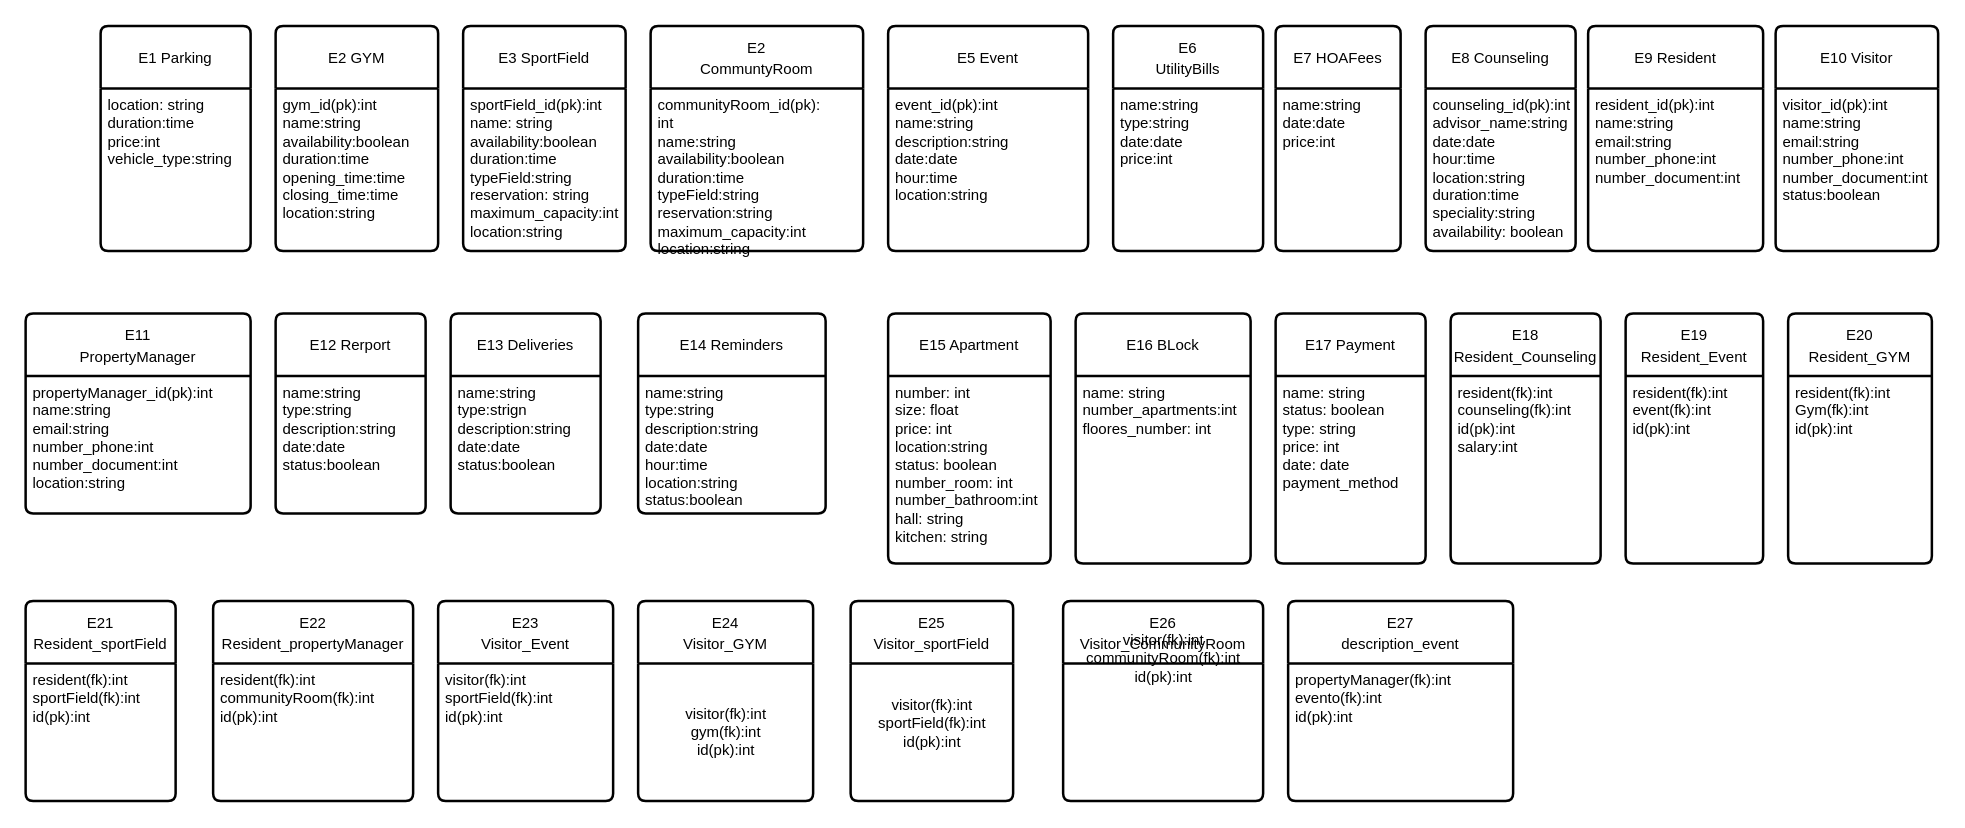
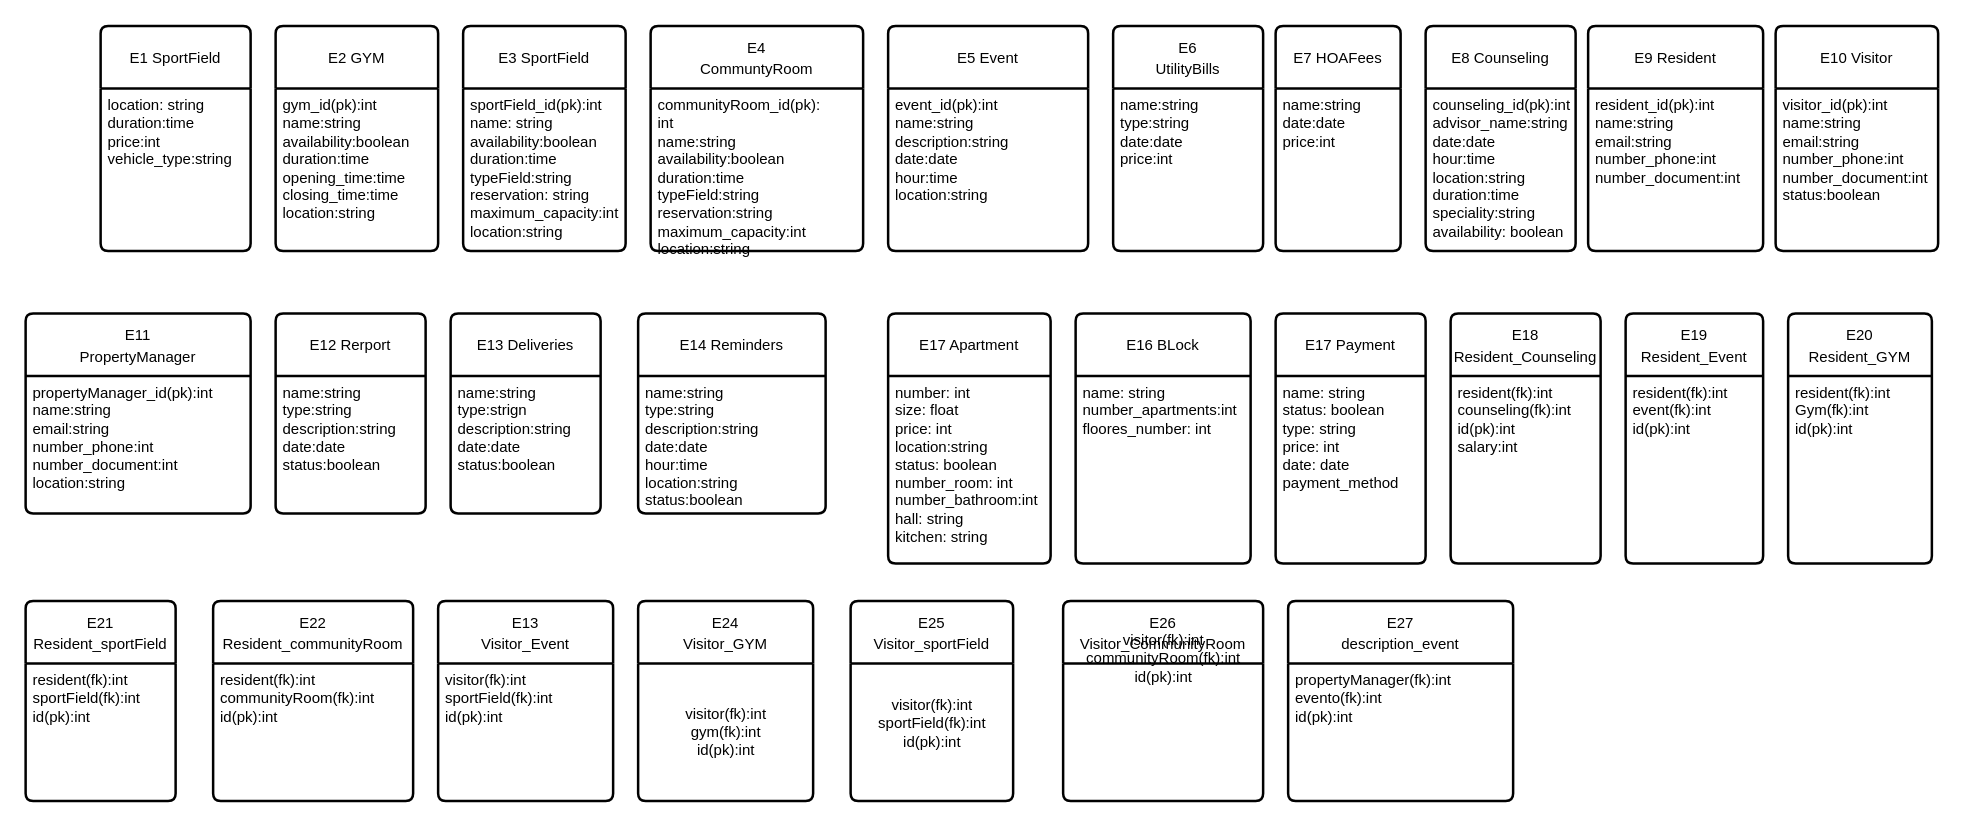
(176, 57) -> (176, 57)
(757, 57) -> (757, 57)
(969, 344) -> (969, 344)
(313, 632) -> (313, 632)
(526, 632) -> (526, 632)
